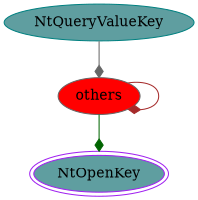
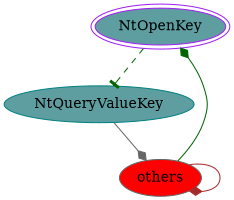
none -> (130, 65)
